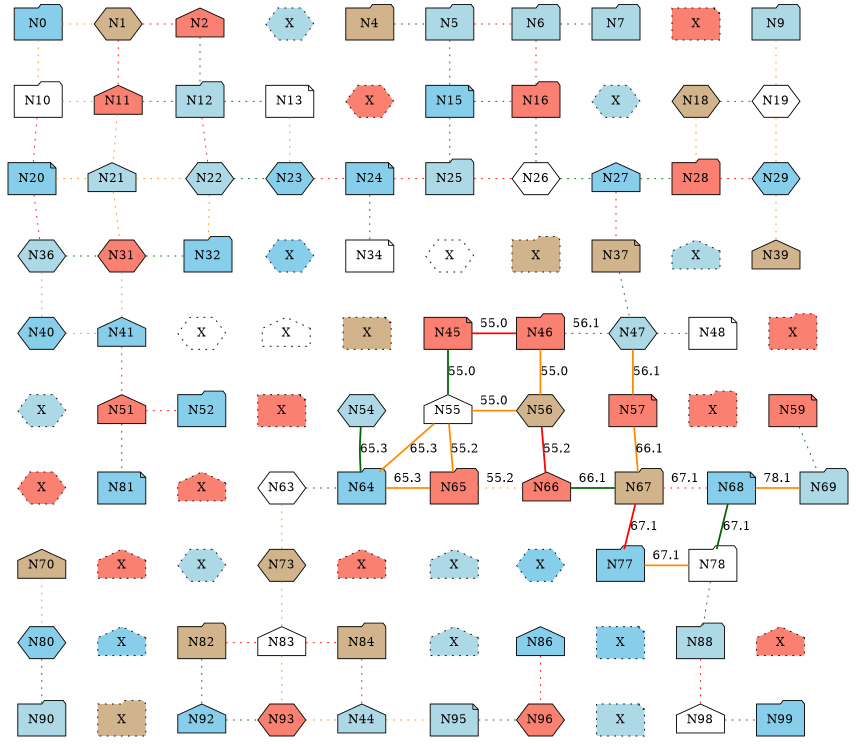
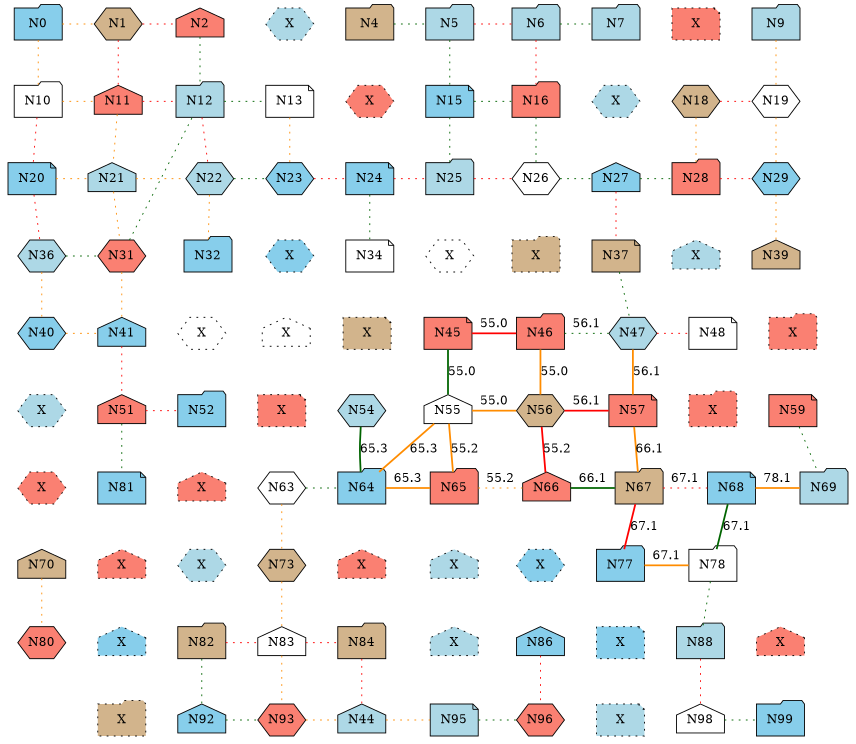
(165, 256) -> (158, 185)
none -> (587, 411)
(42, 643) -> (42, 643)
(42, 720) -> none
